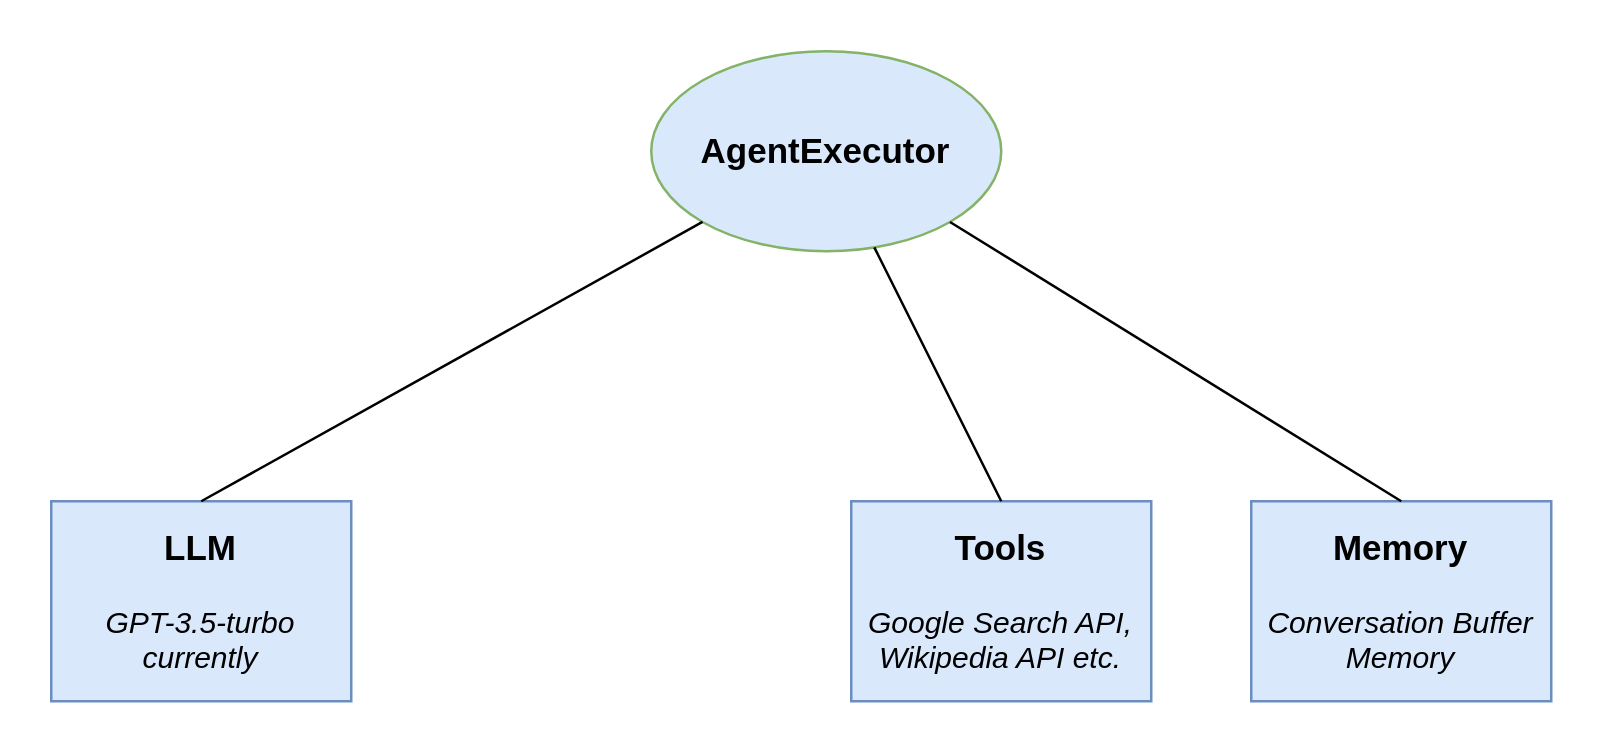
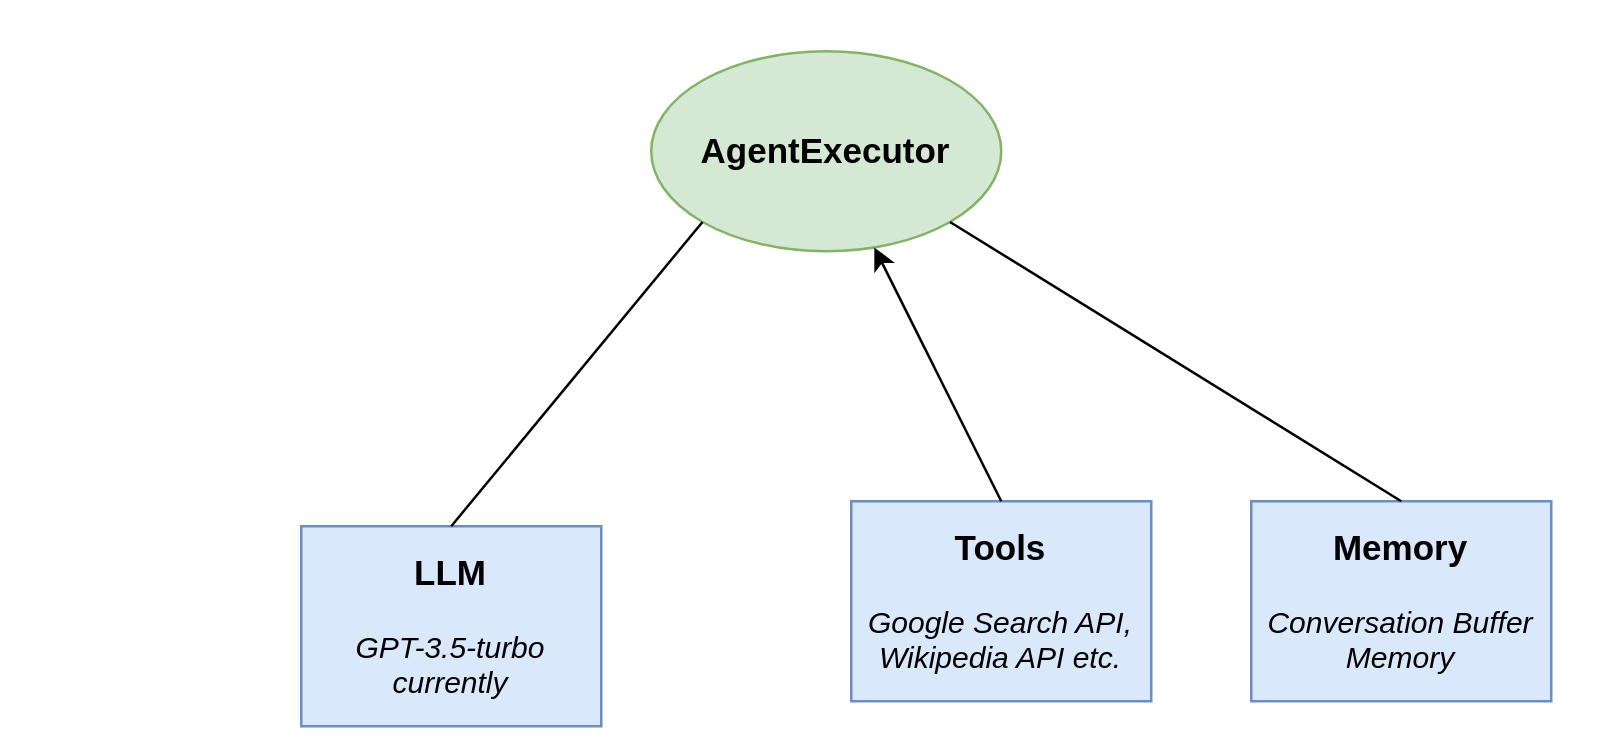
(826, 151) -> (826, 151)
(879, 256) -> (882, 263)
(201, 601) -> (451, 626)
